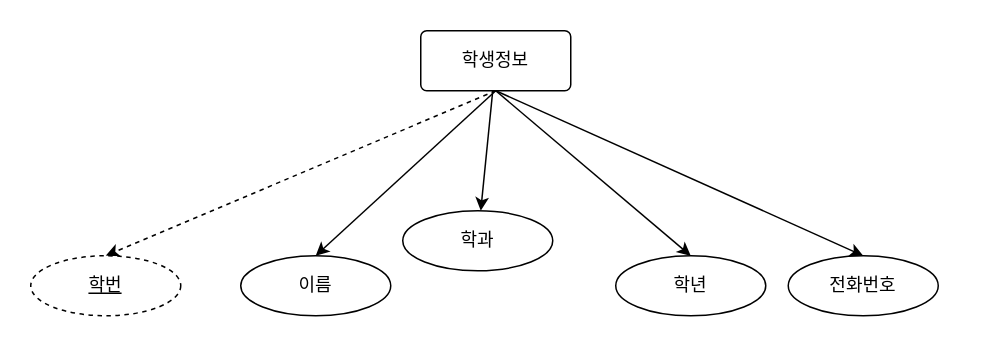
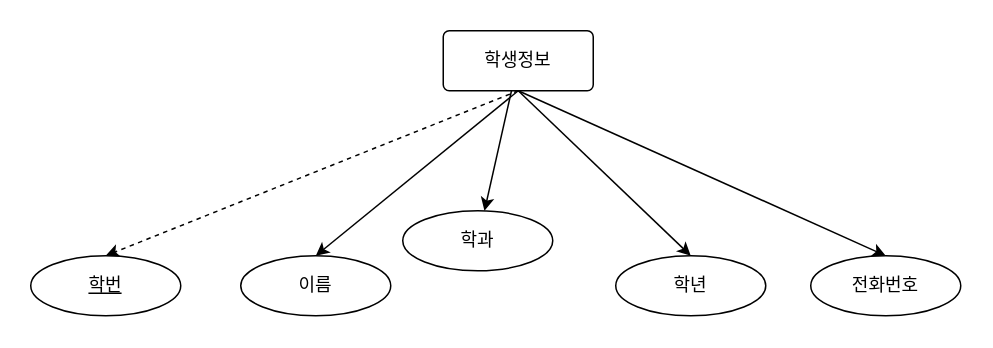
(496, 61) -> (518, 61)
(106, 286) -> (106, 286)
(863, 286) -> (886, 286)
